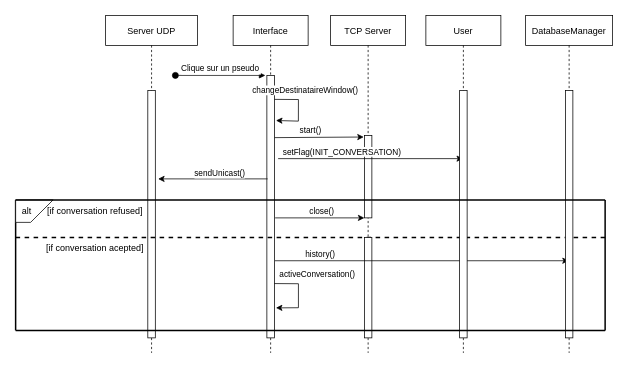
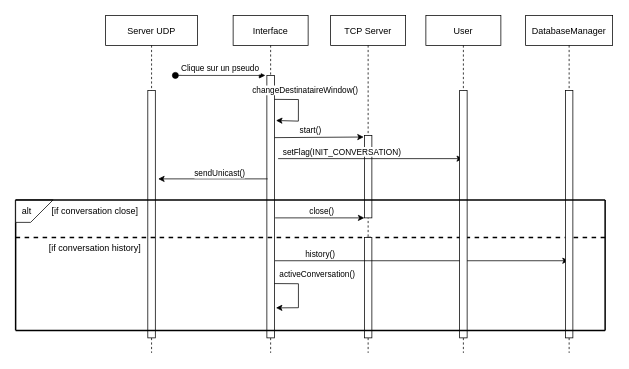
(95, 211) -> (95, 211)
(95, 249) -> (95, 249)
